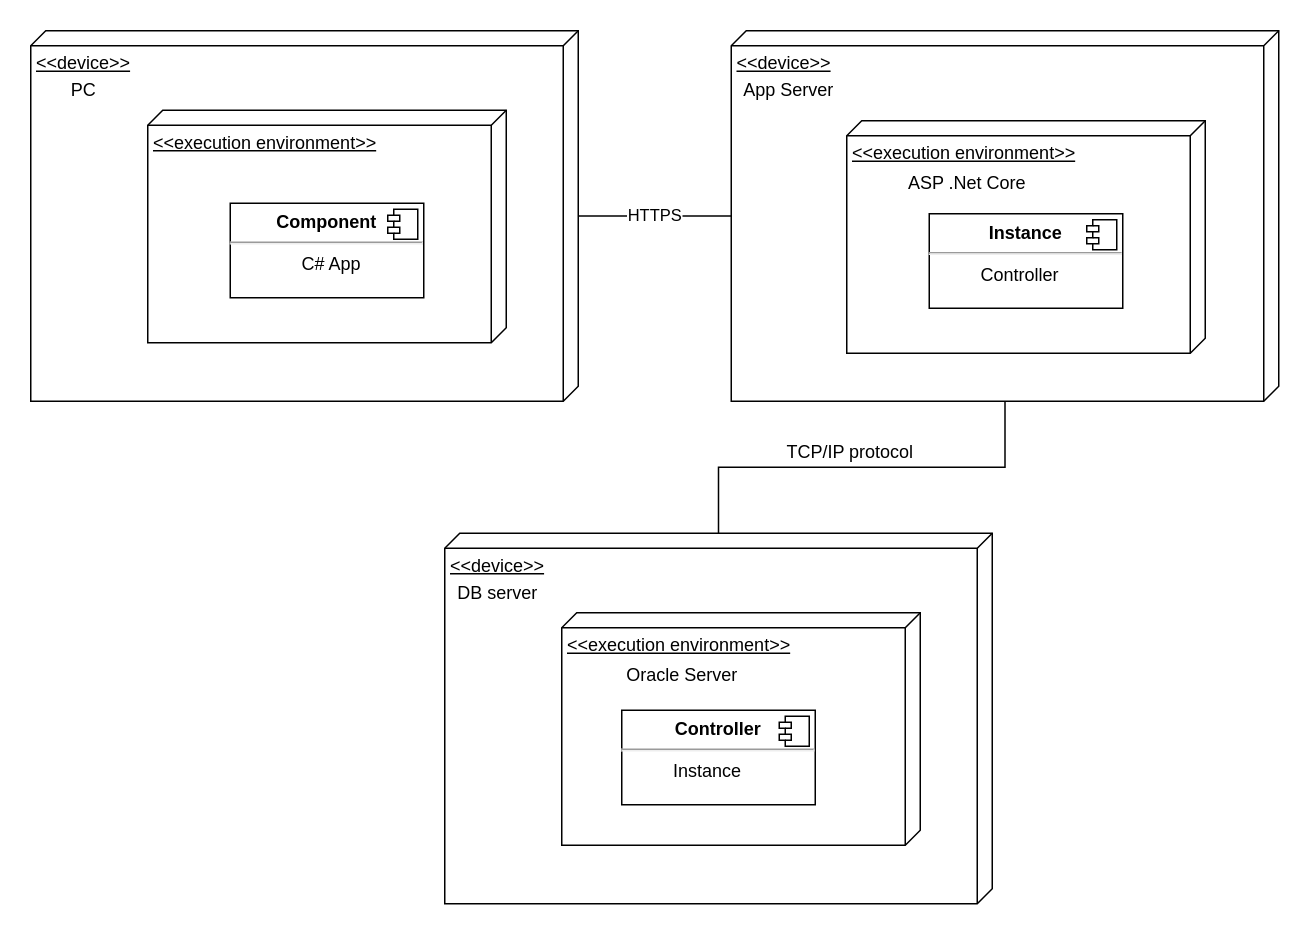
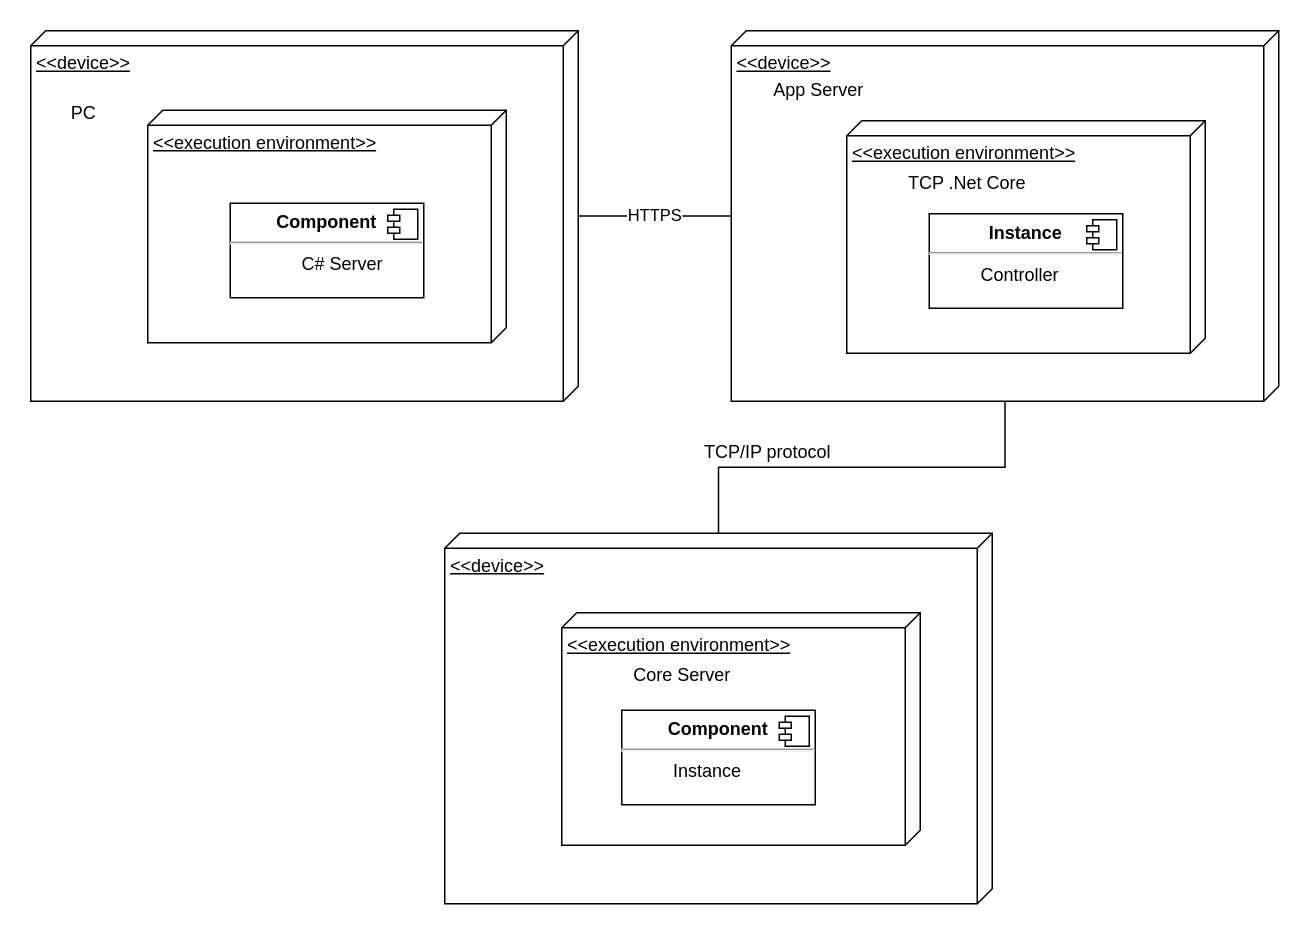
(83, 91) -> (83, 113)
(788, 91) -> (818, 91)
(968, 184) -> (968, 184)
(276, 203) -> (276, 203)
(850, 452) -> (767, 452)
(497, 593) -> none
(683, 676) -> (683, 676)
(667, 710) -> (667, 710)
